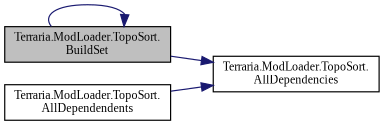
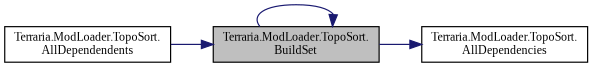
(186, 89) -> (186, 44)
